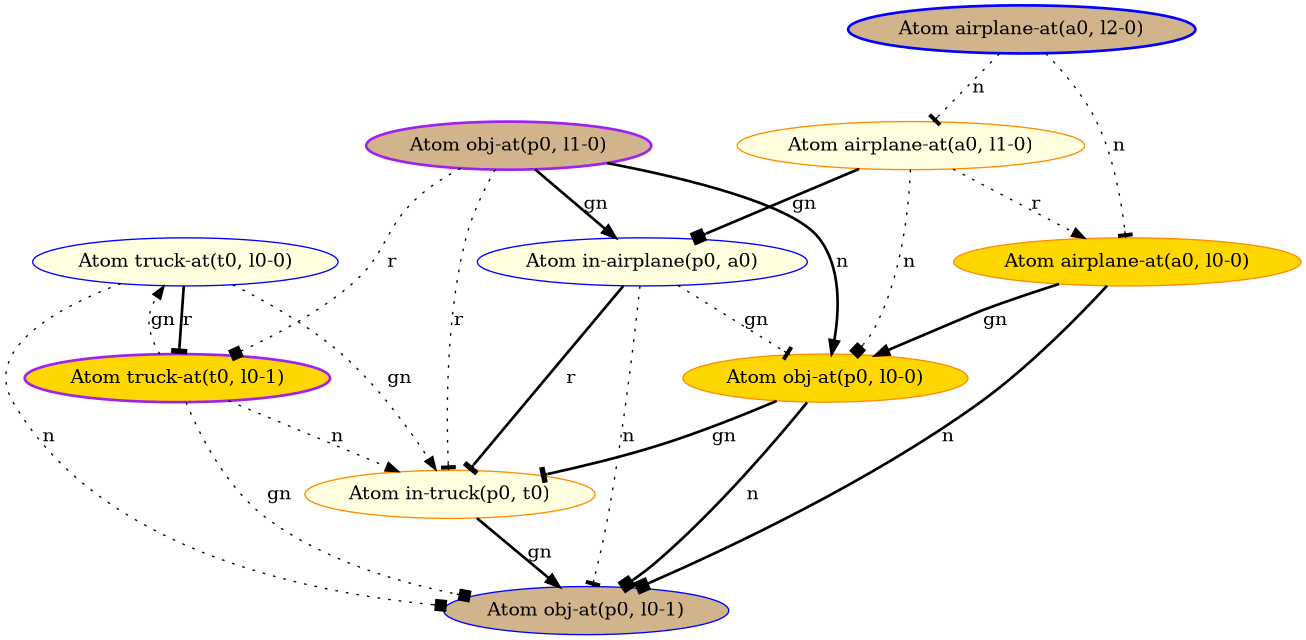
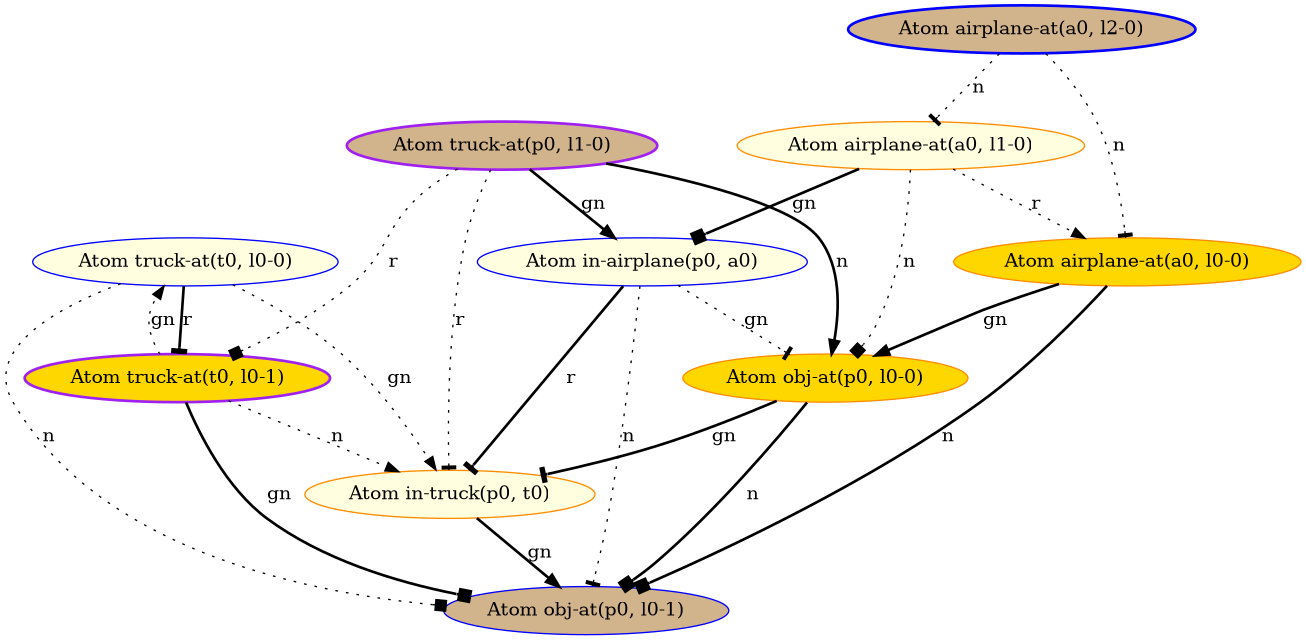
(509, 146) -> (502, 146)
(293, 536) -> (293, 536)
